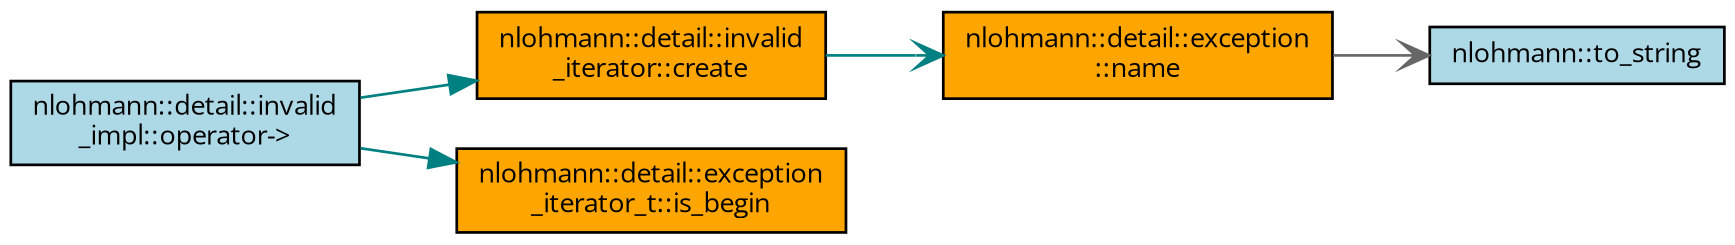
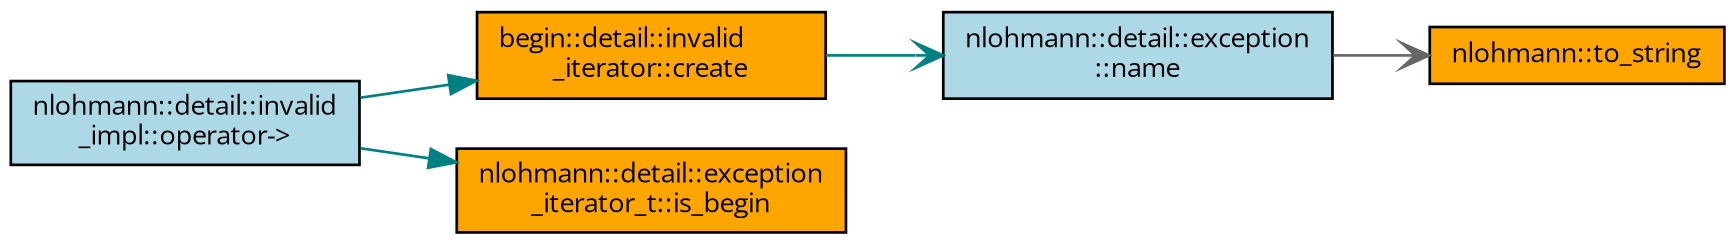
(651, 55) -> (651, 55)
(1138, 55) -> (1138, 55)
(1577, 55) -> (1577, 55)
